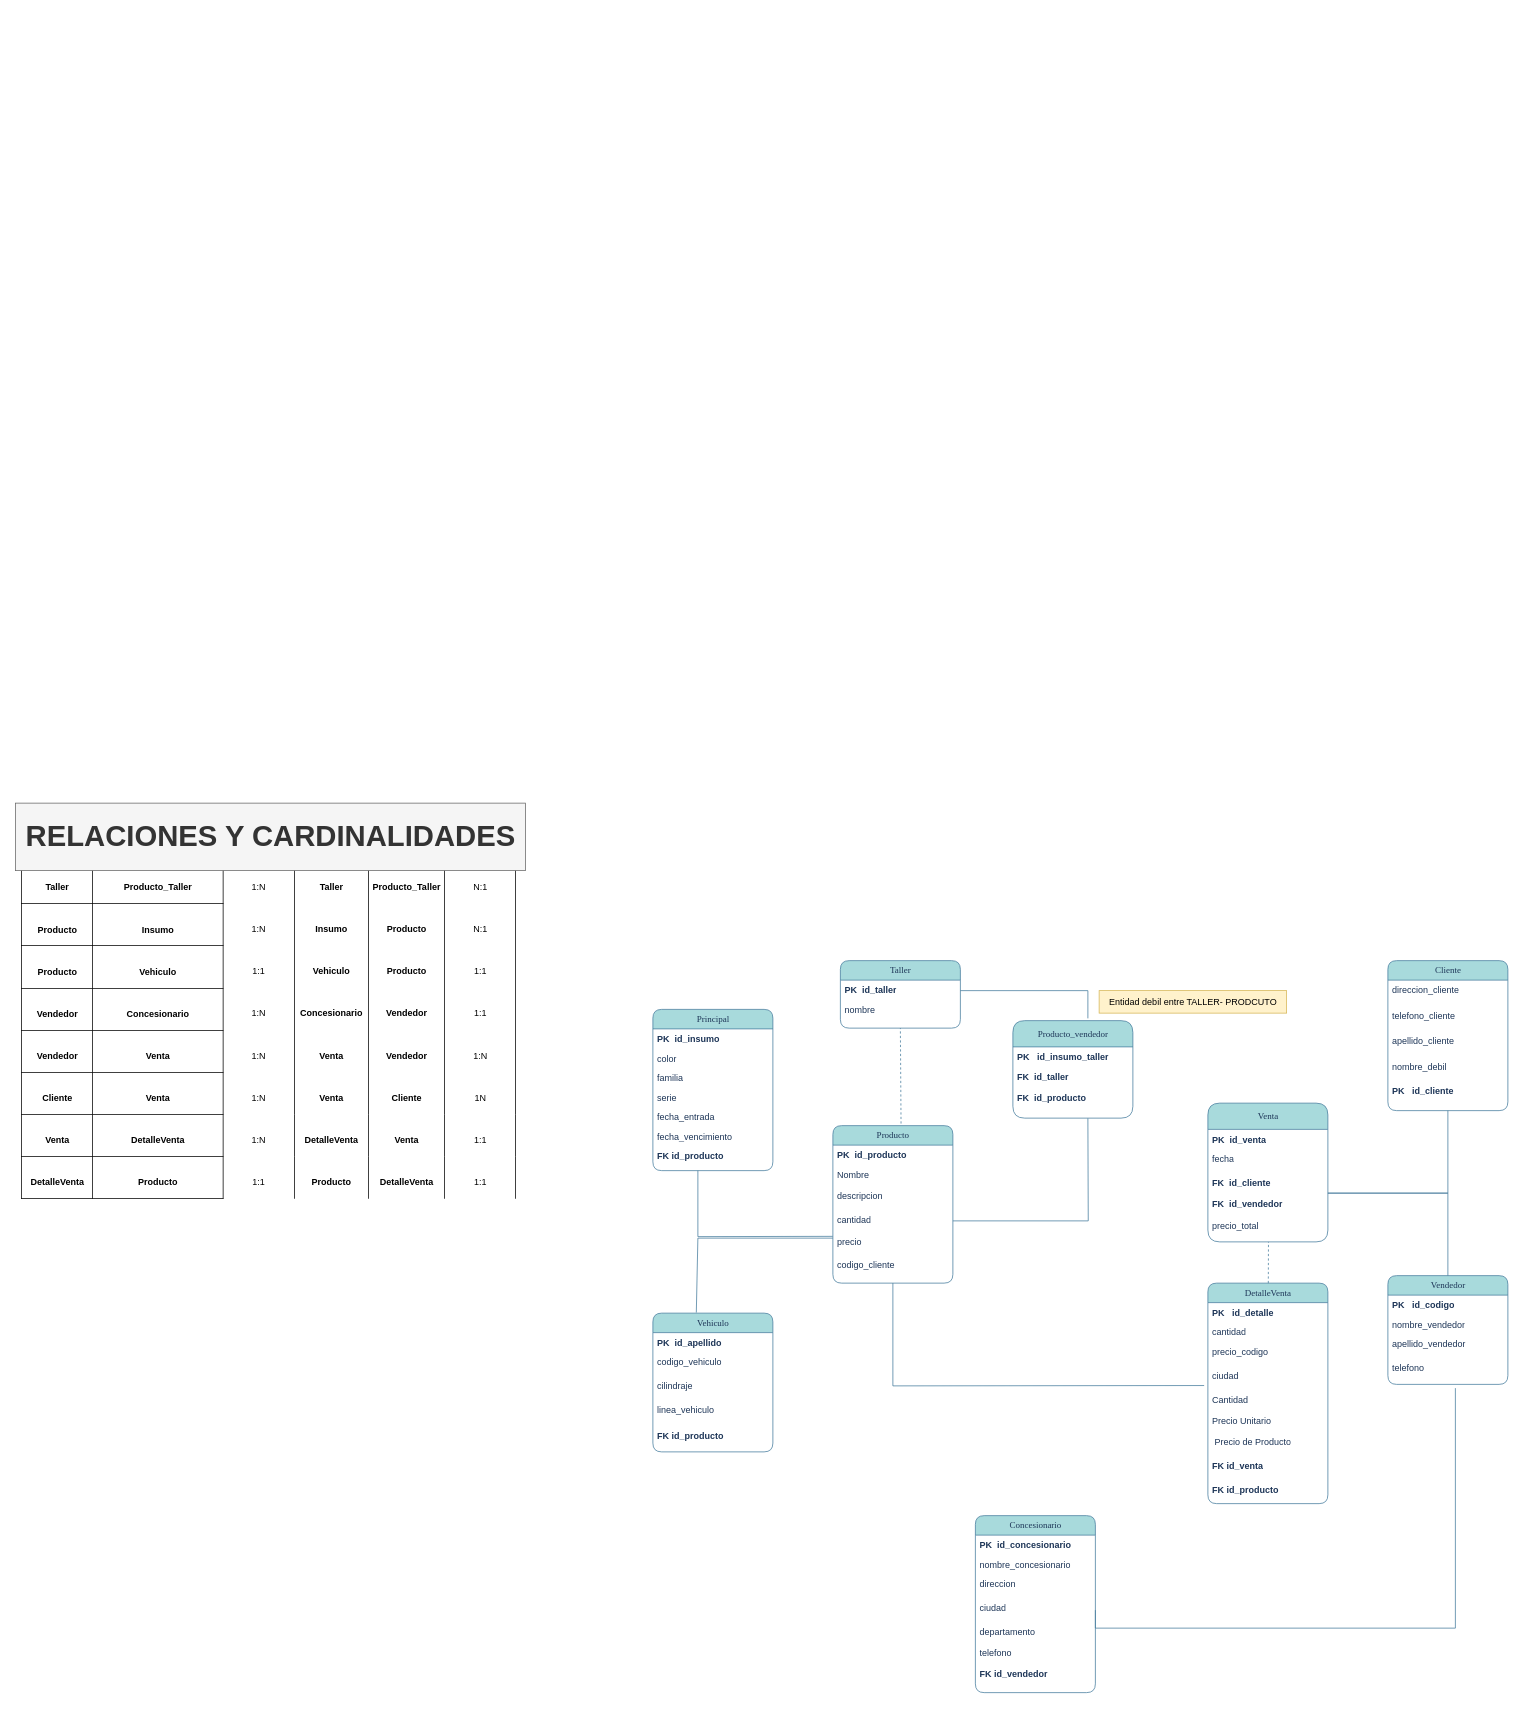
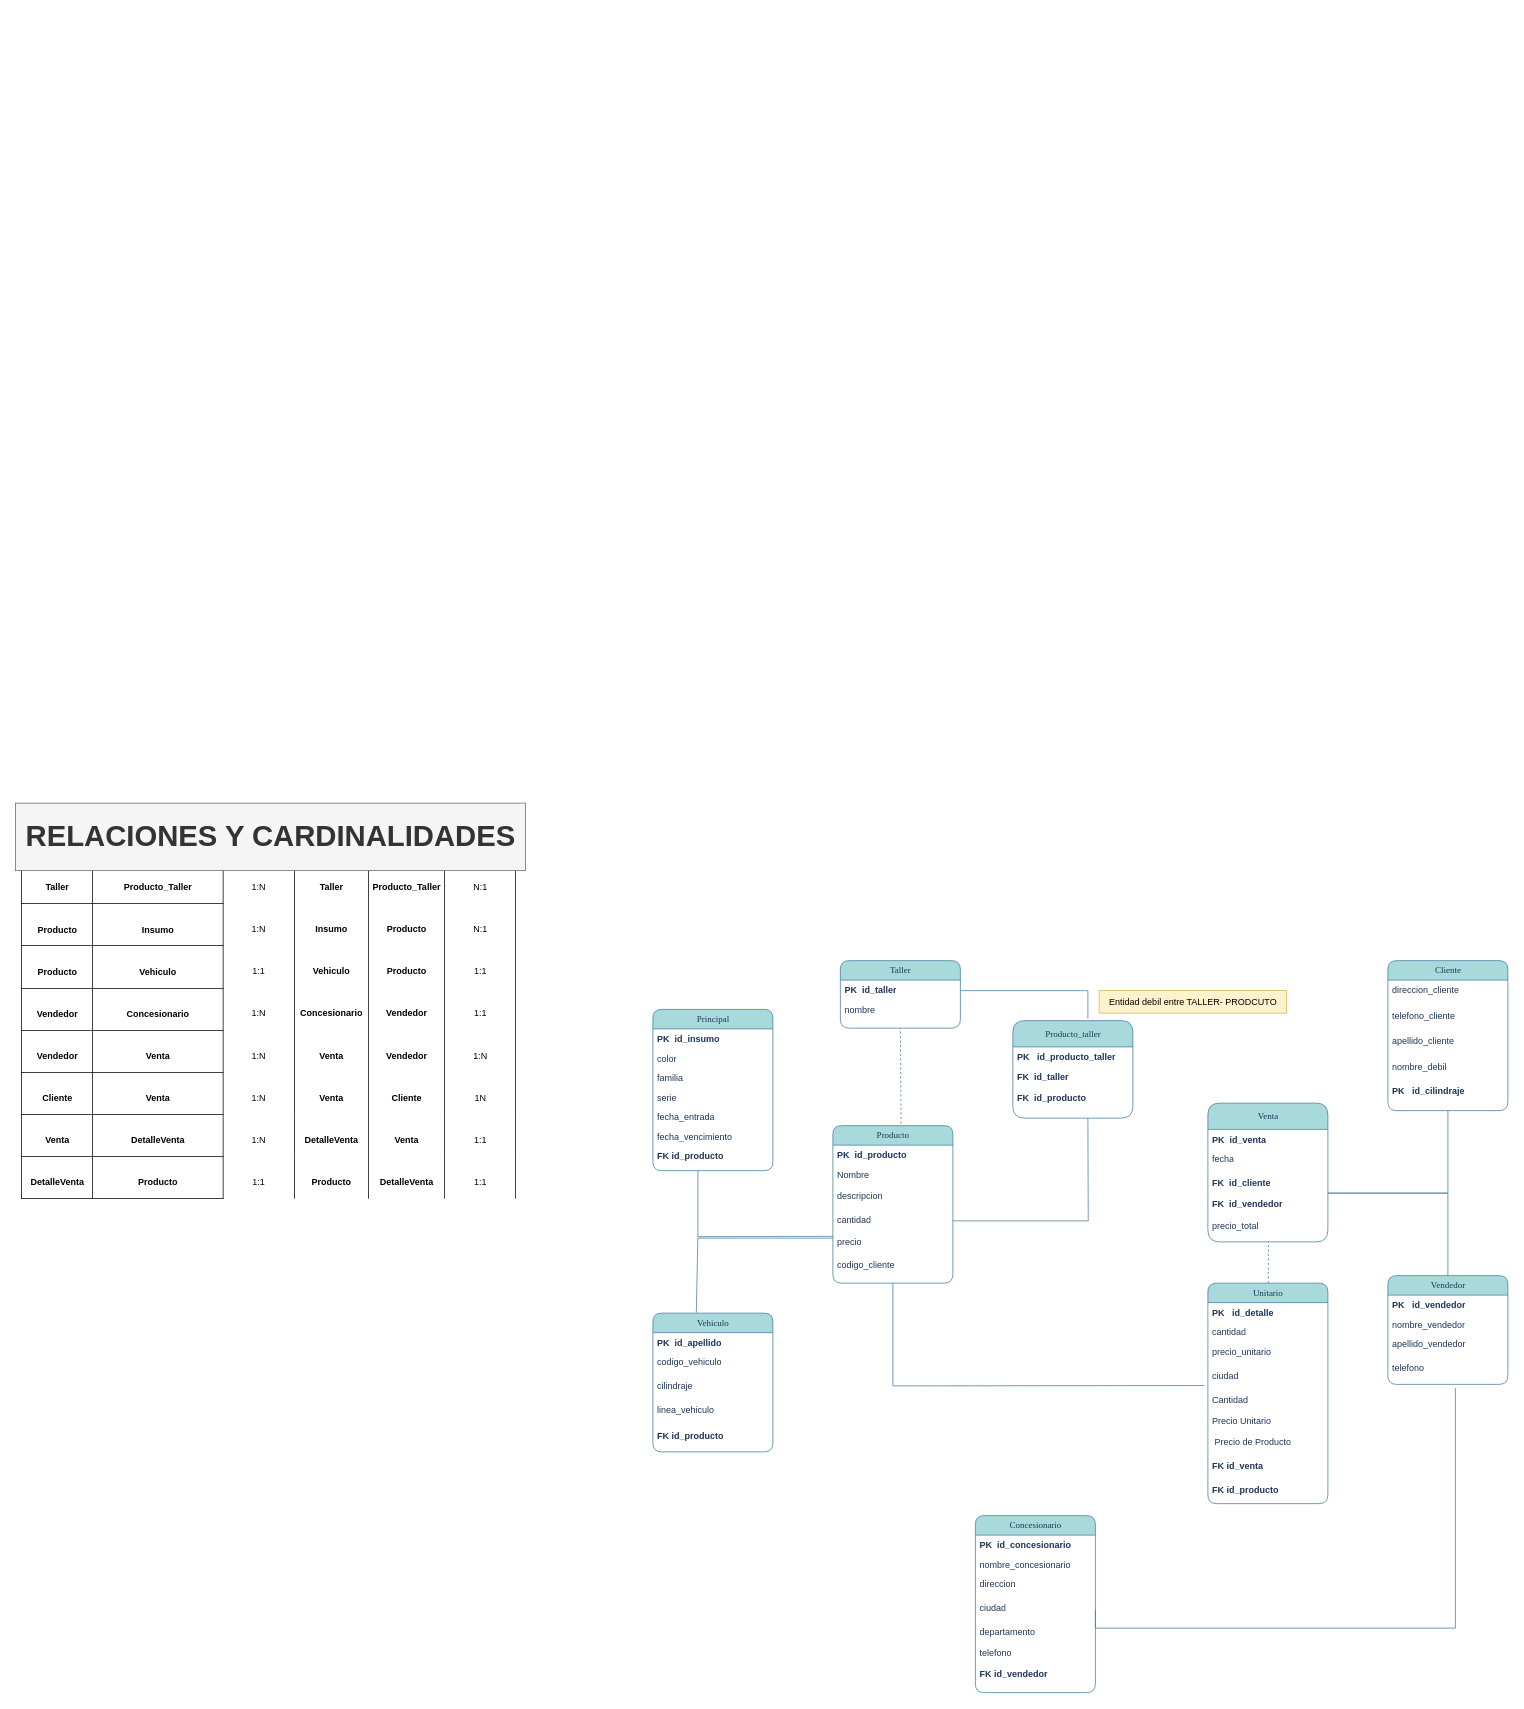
(1073, 1034) -> (1073, 1034)
(1067, 1057) -> (1073, 1057)
(1425, 1091) -> (1432, 1091)
(1268, 1293) -> (1268, 1293)
(1424, 1306) -> (1430, 1306)
(1243, 1352) -> (1247, 1352)
